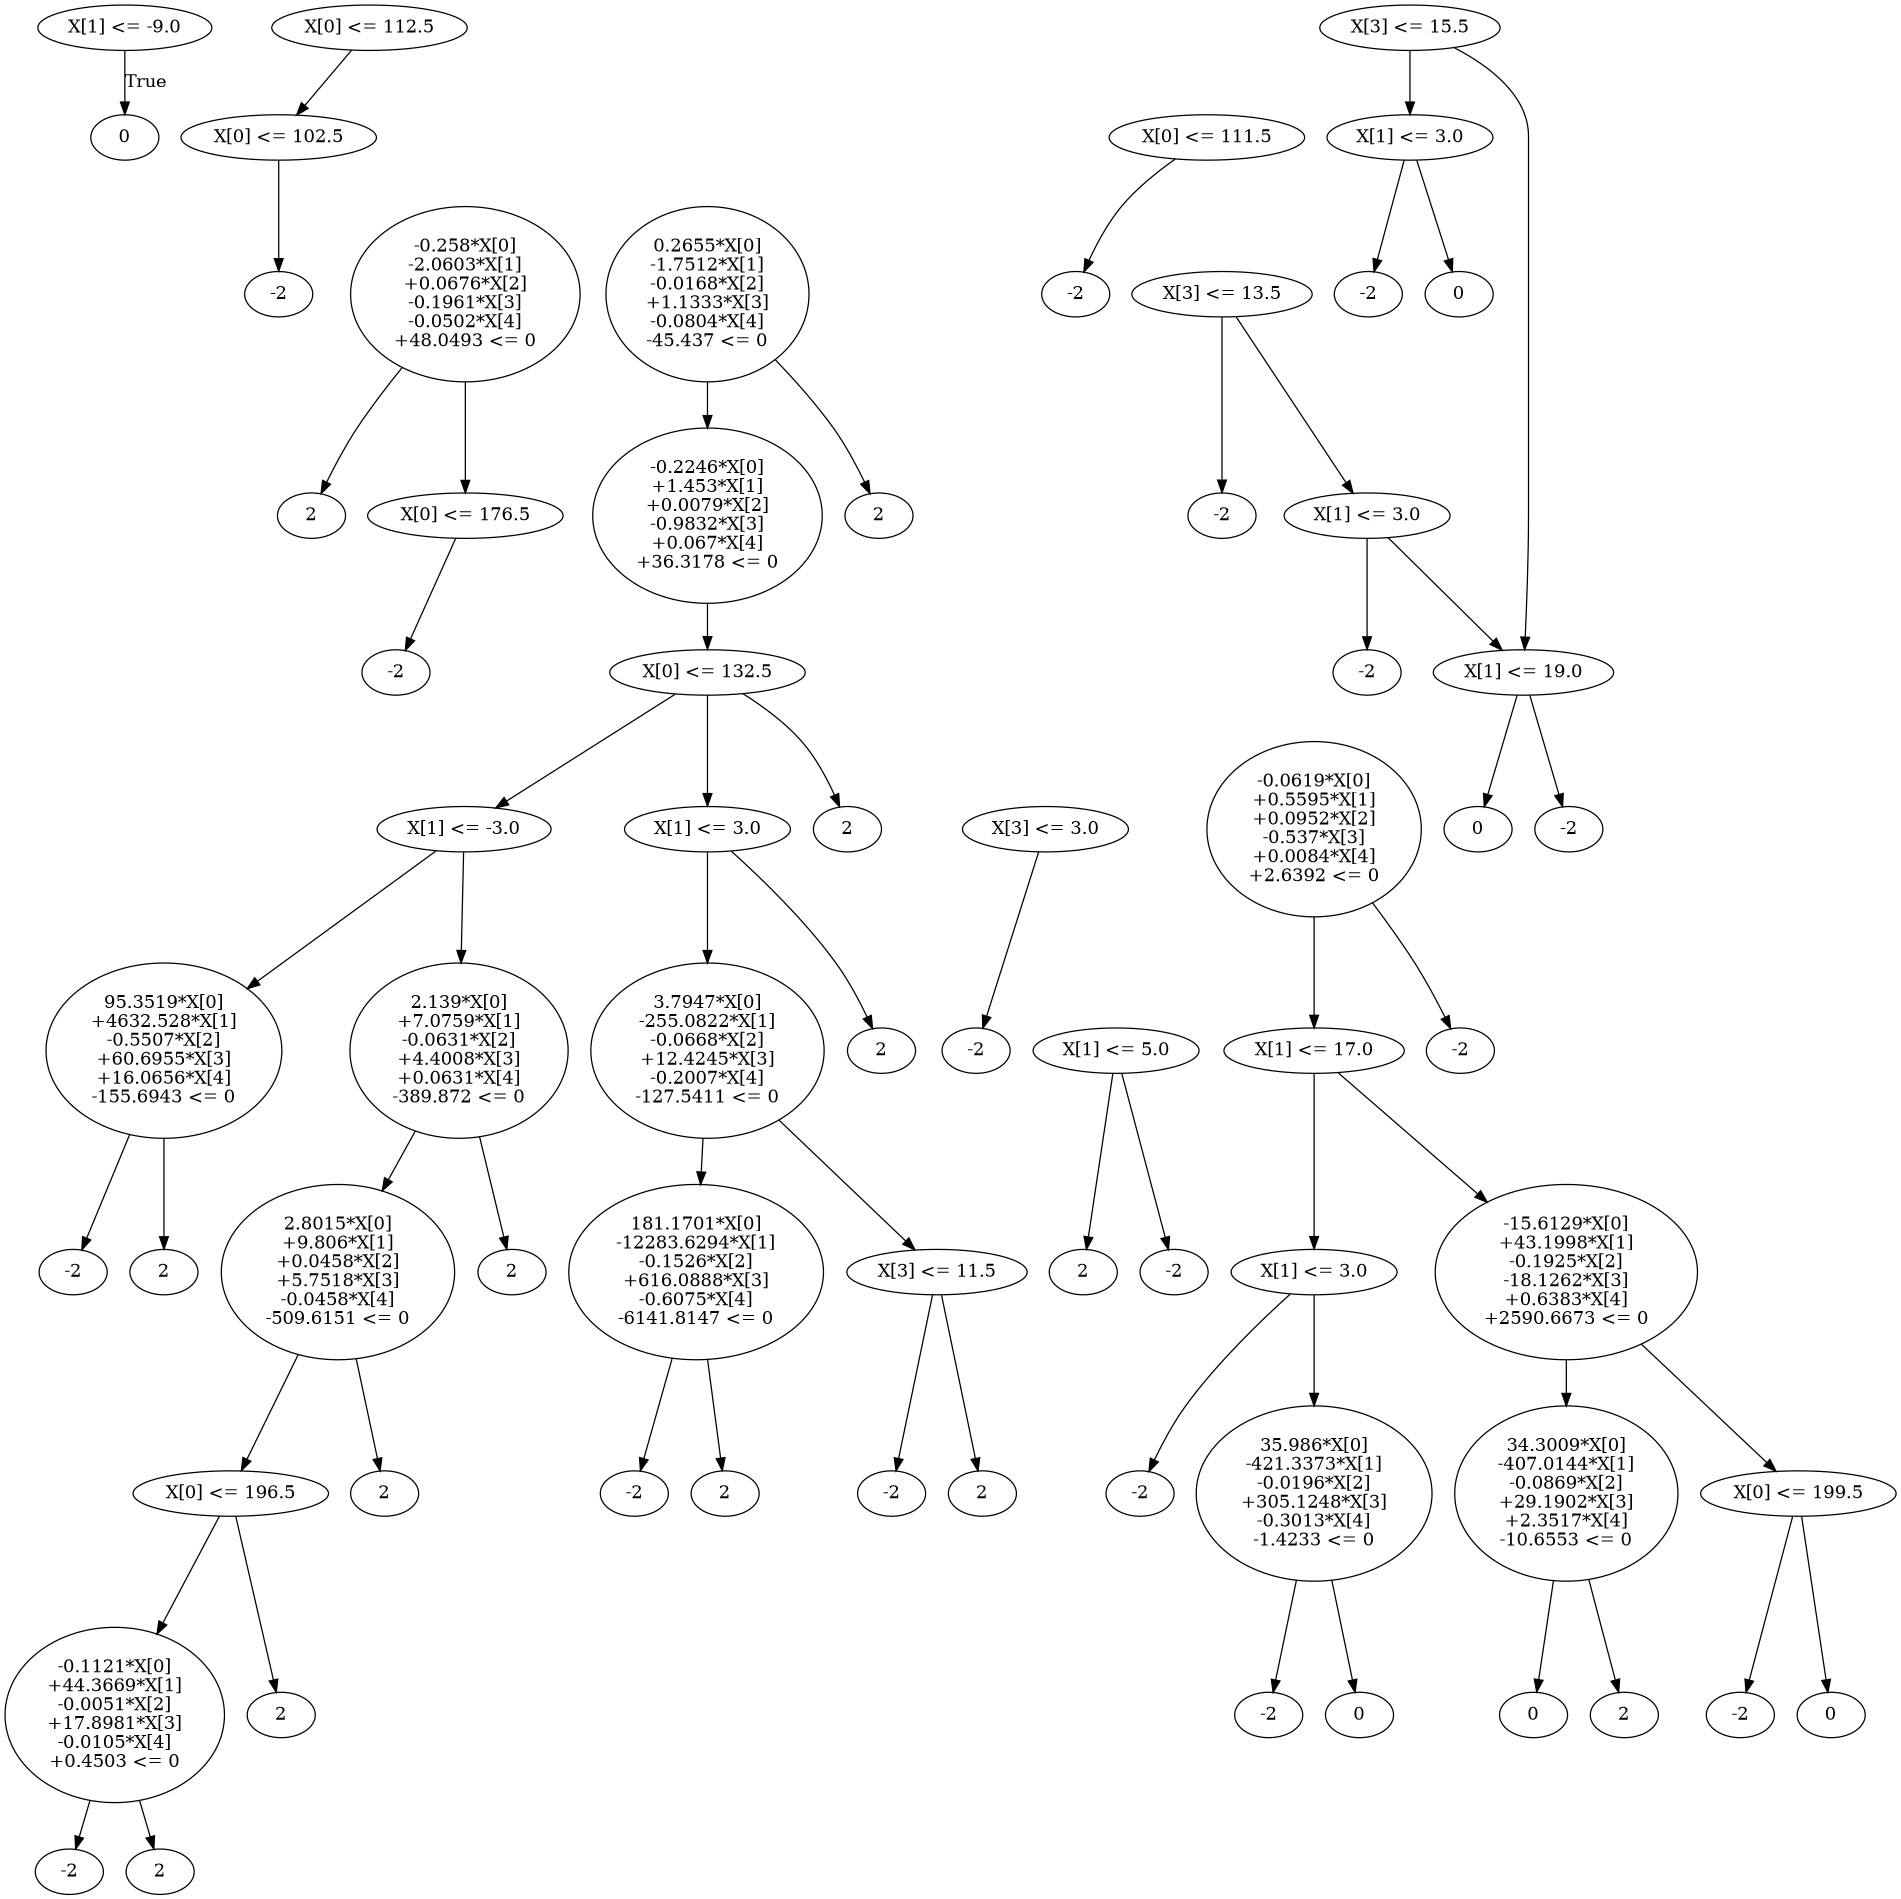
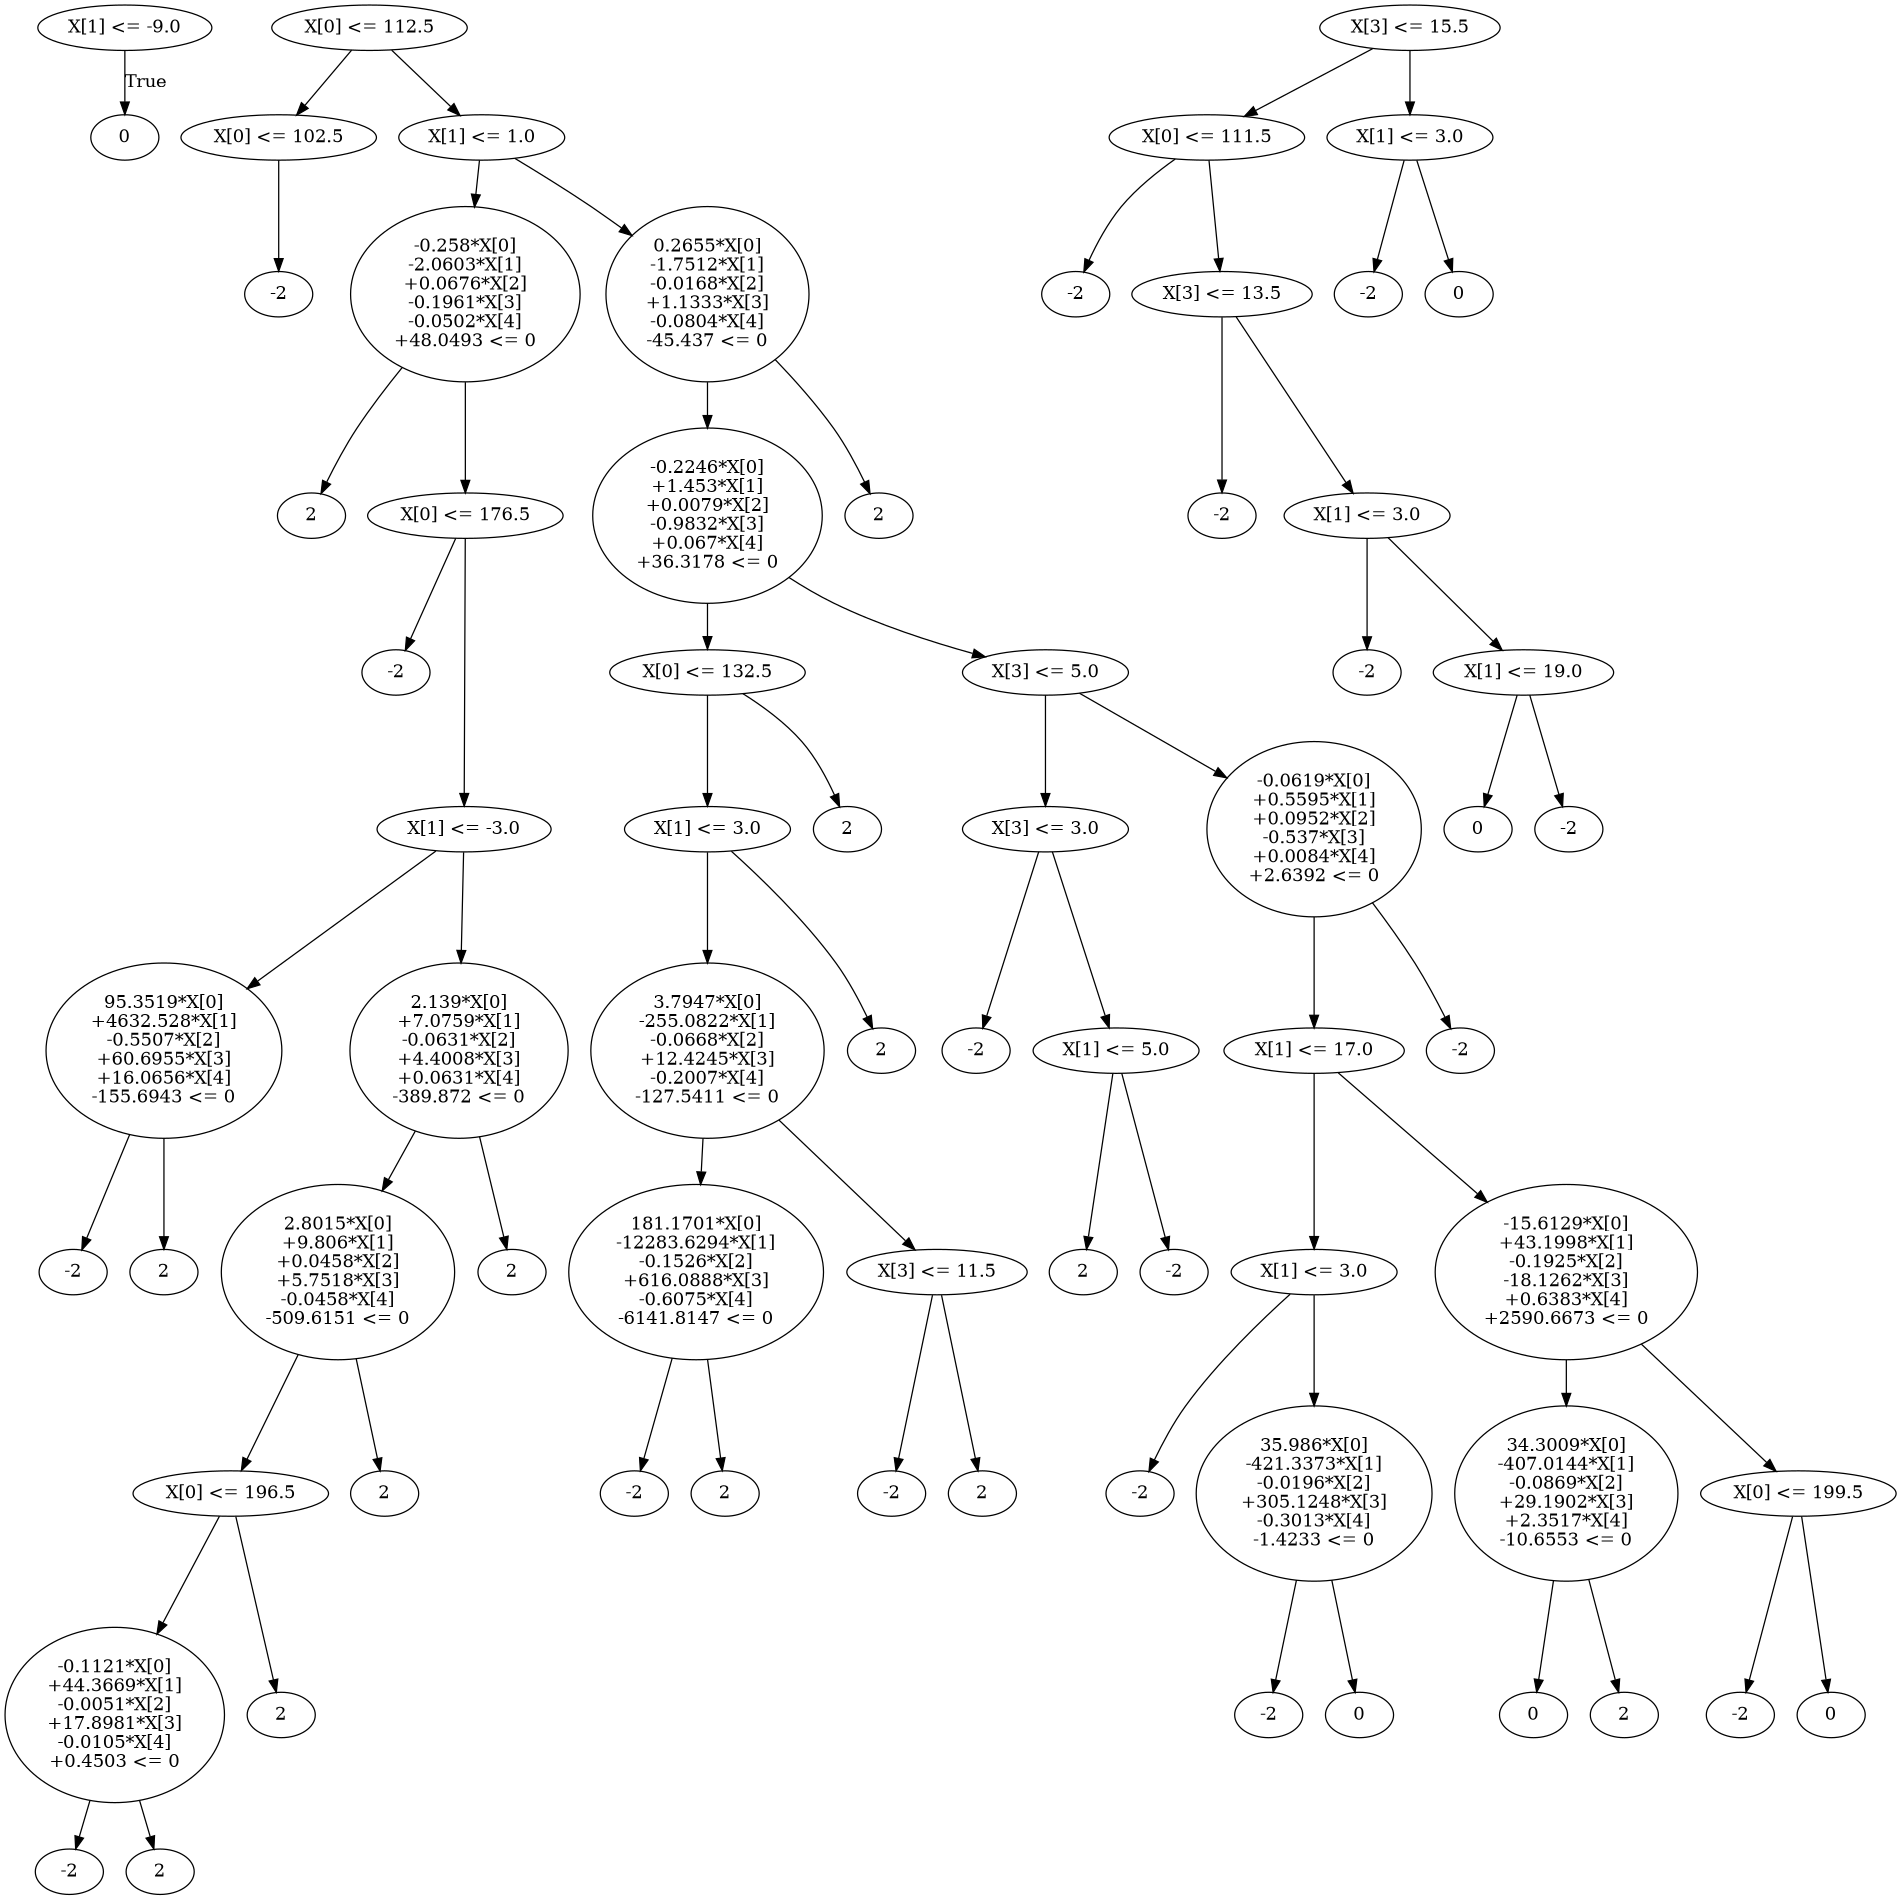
none -> (482, 137)
none -> (1214, 209)
(1528, 326) -> (1314, 80)
none -> (1045, 672)
(591, 748) -> (465, 666)
none -> (1079, 934)
